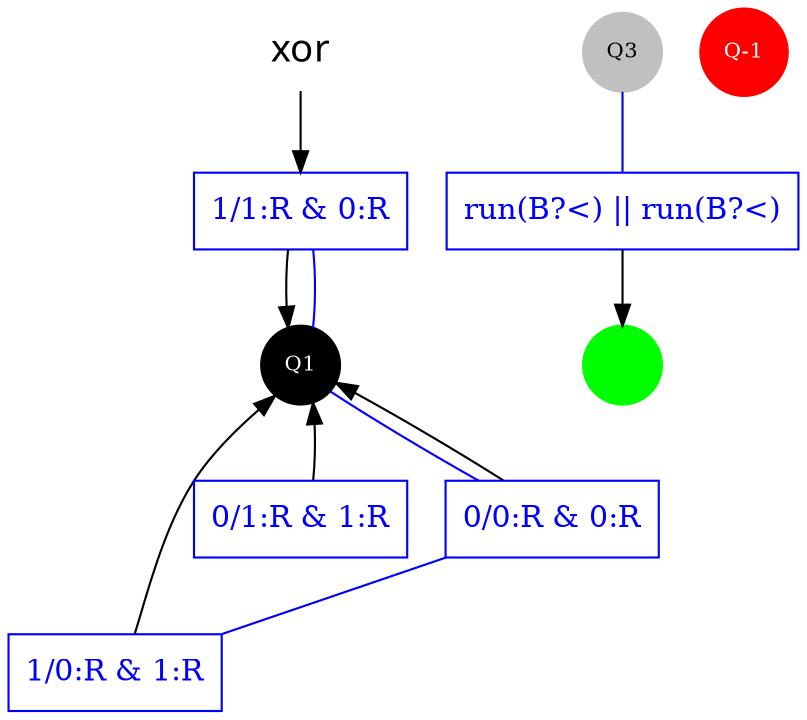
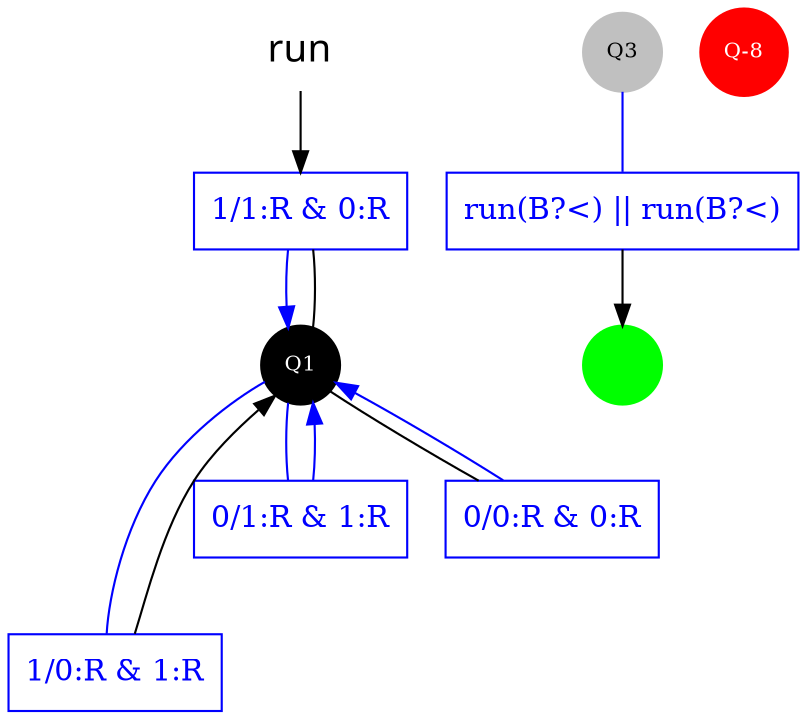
(301, 52) -> (301, 52)
(744, 52) -> (744, 52)
(286, 278) -> (286, 278)
(315, 289) -> (315, 289)
(430, 436) -> (430, 436)
(404, 437) -> (404, 437)
none -> (286, 442)
(315, 453) -> (315, 453)
(334, 596) -> (152, 487)
